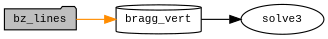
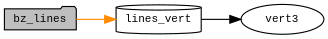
(159, 19) -> (159, 19)
(282, 19) -> (282, 19)
